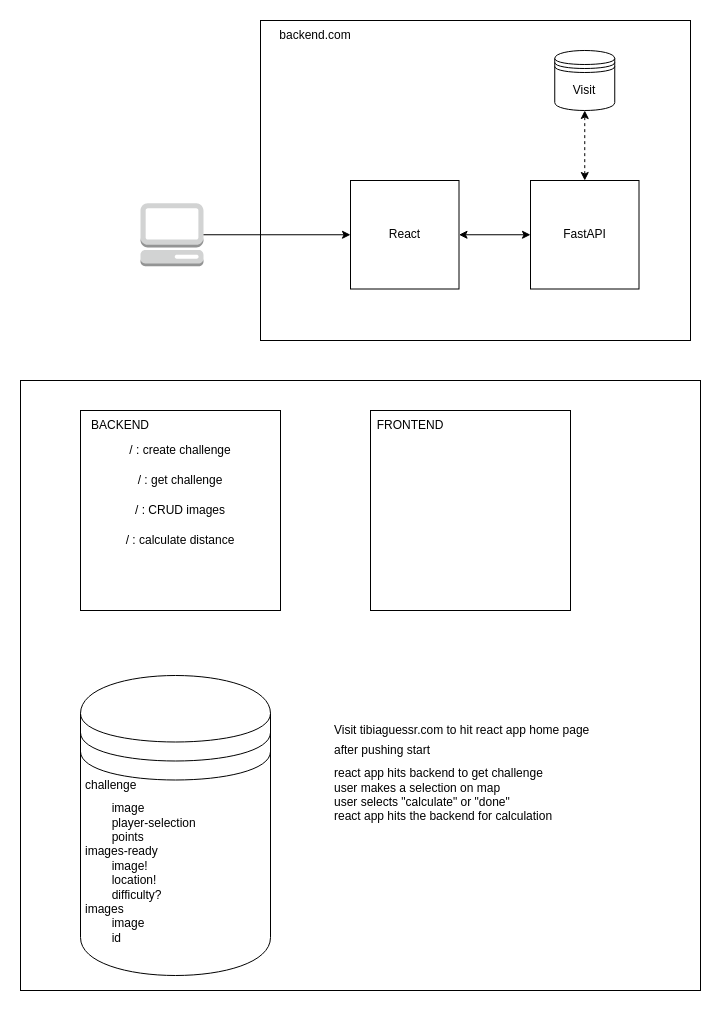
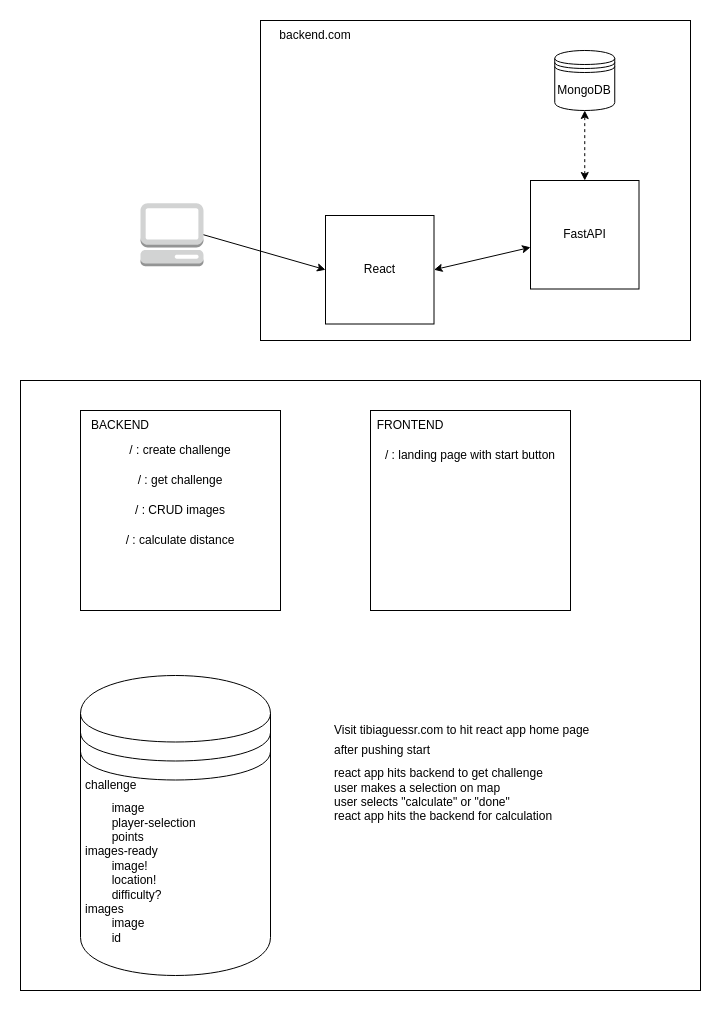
(585, 91) -> (585, 91)
(405, 235) -> (380, 270)
none -> (471, 456)
